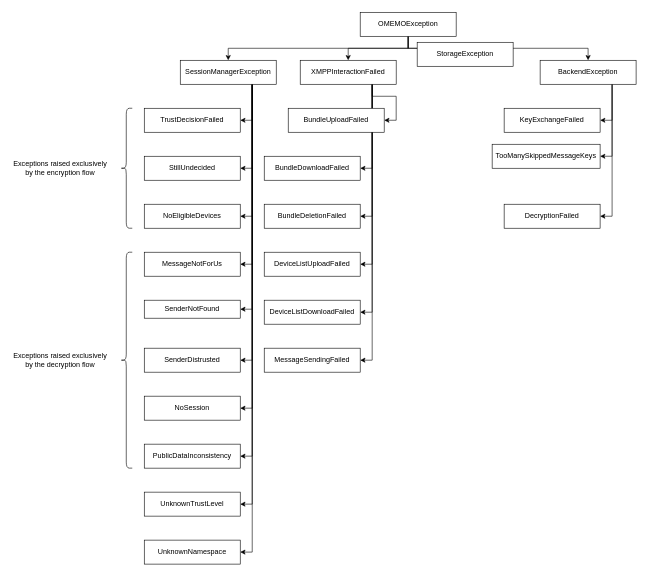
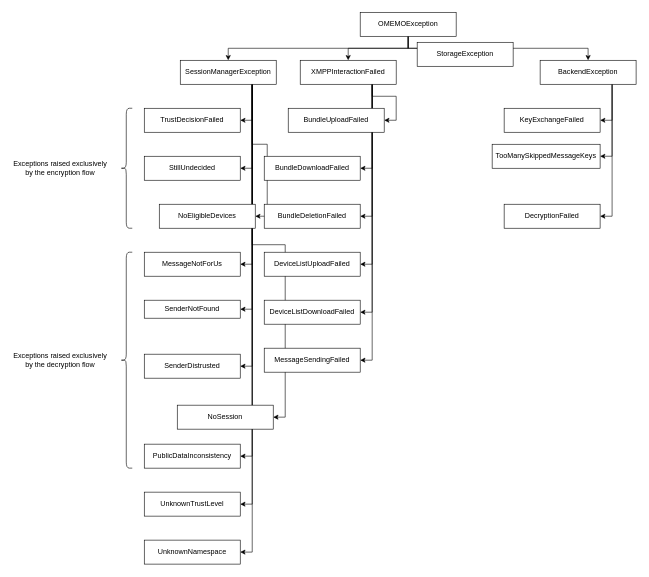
(192, 216) -> (207, 216)
(192, 360) -> (192, 366)
(192, 408) -> (225, 417)
